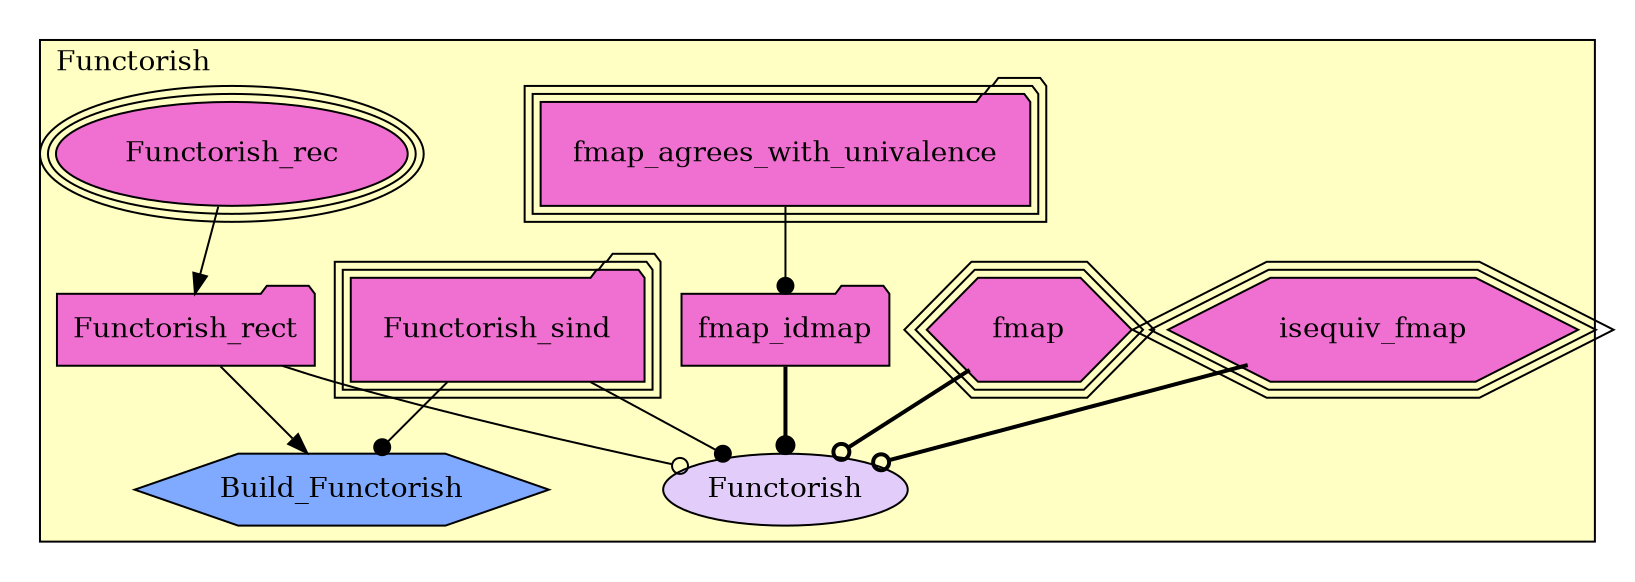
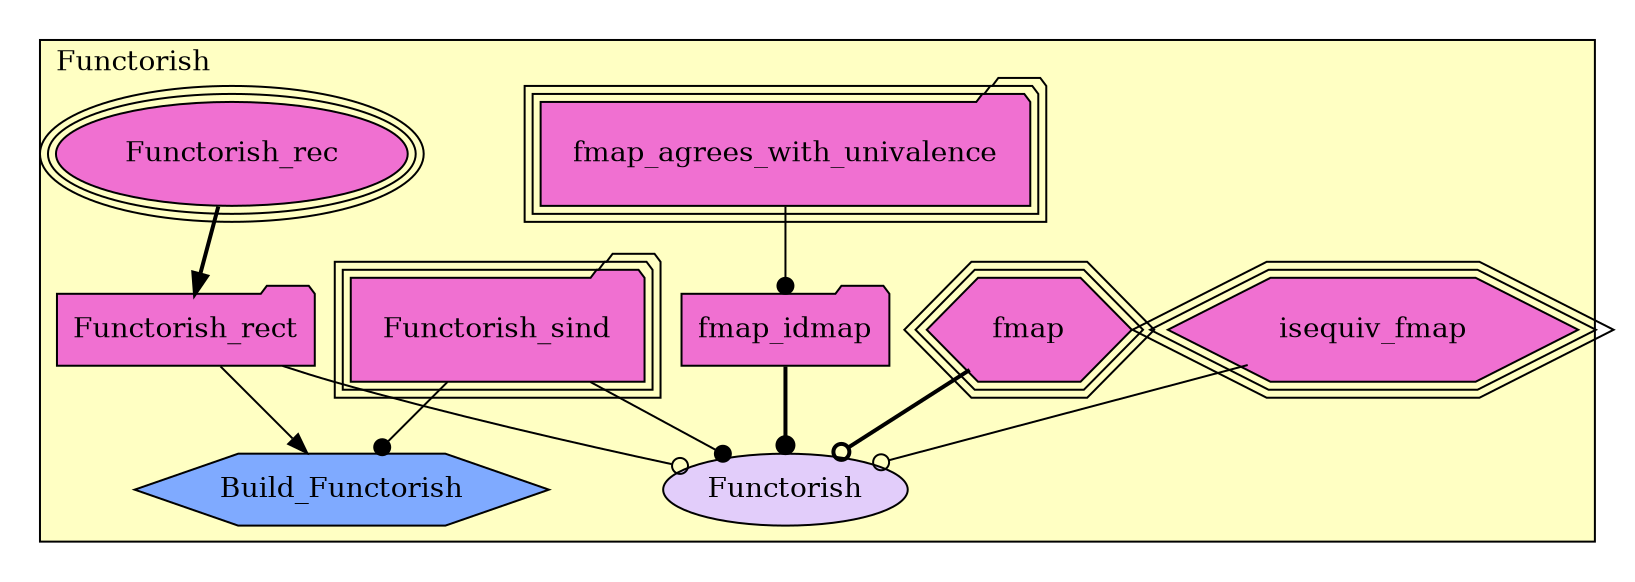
(209, 240) -> (209, 240)
(1068, 413) -> (1068, 413)
